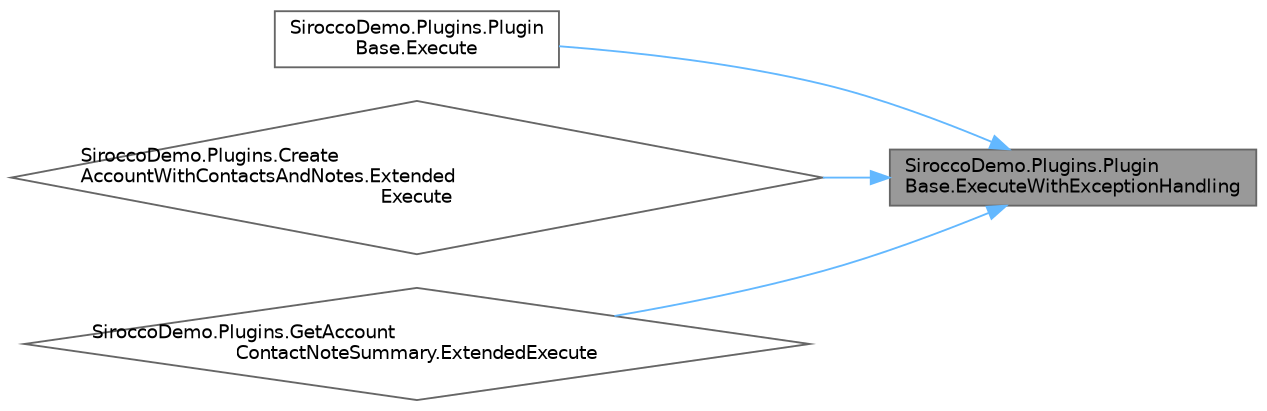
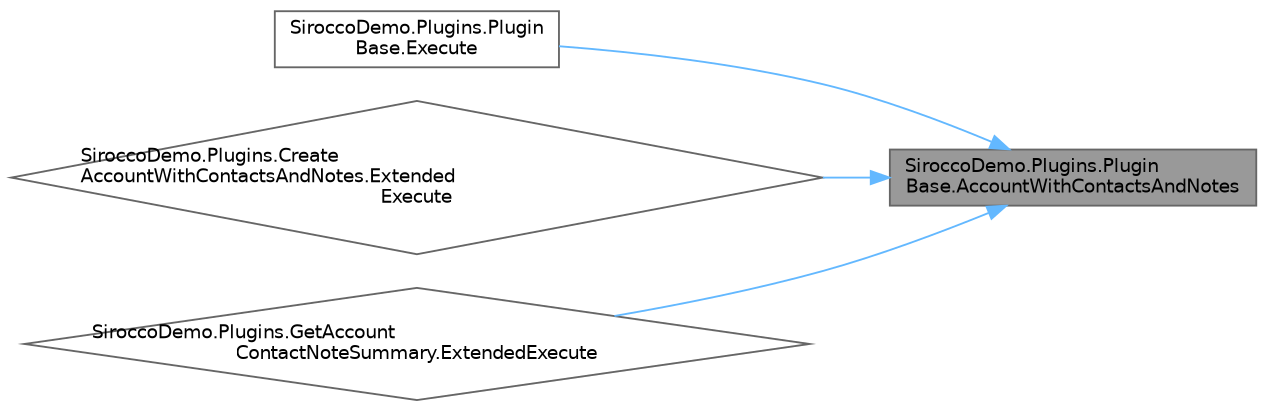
(1073, 178) -> (1073, 178)
